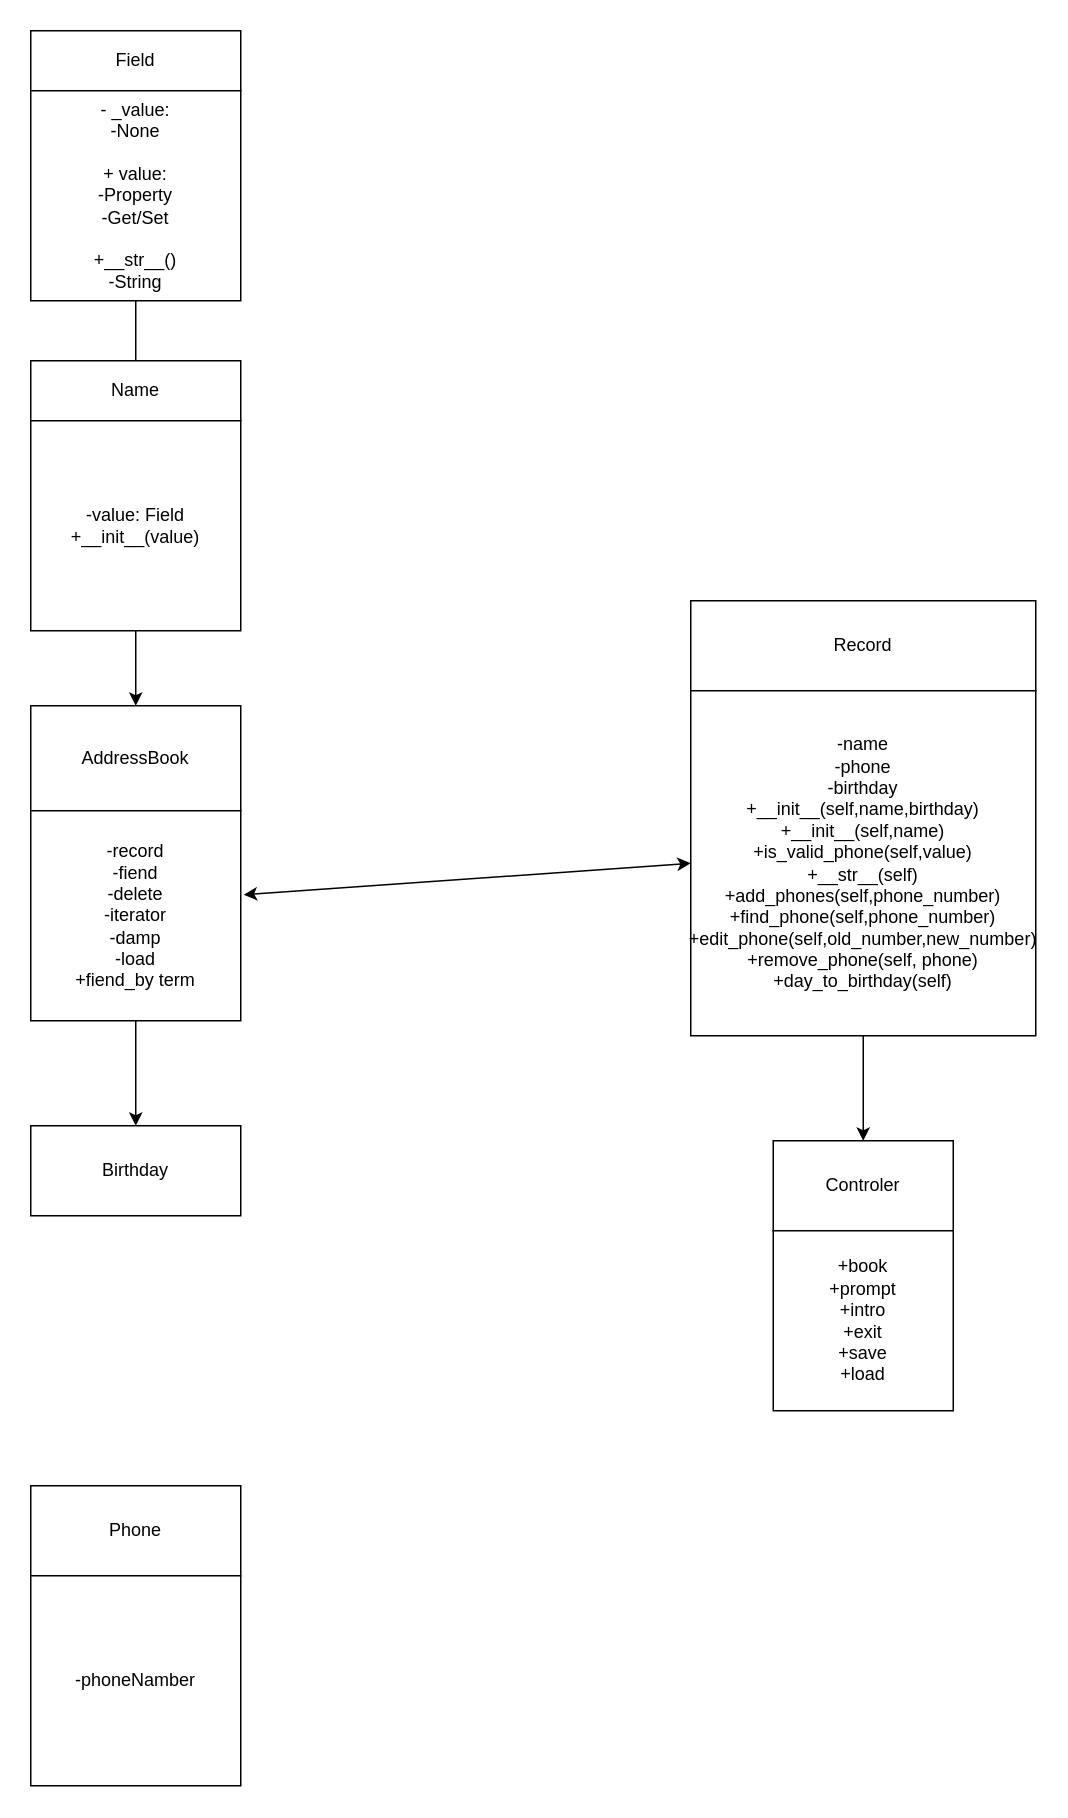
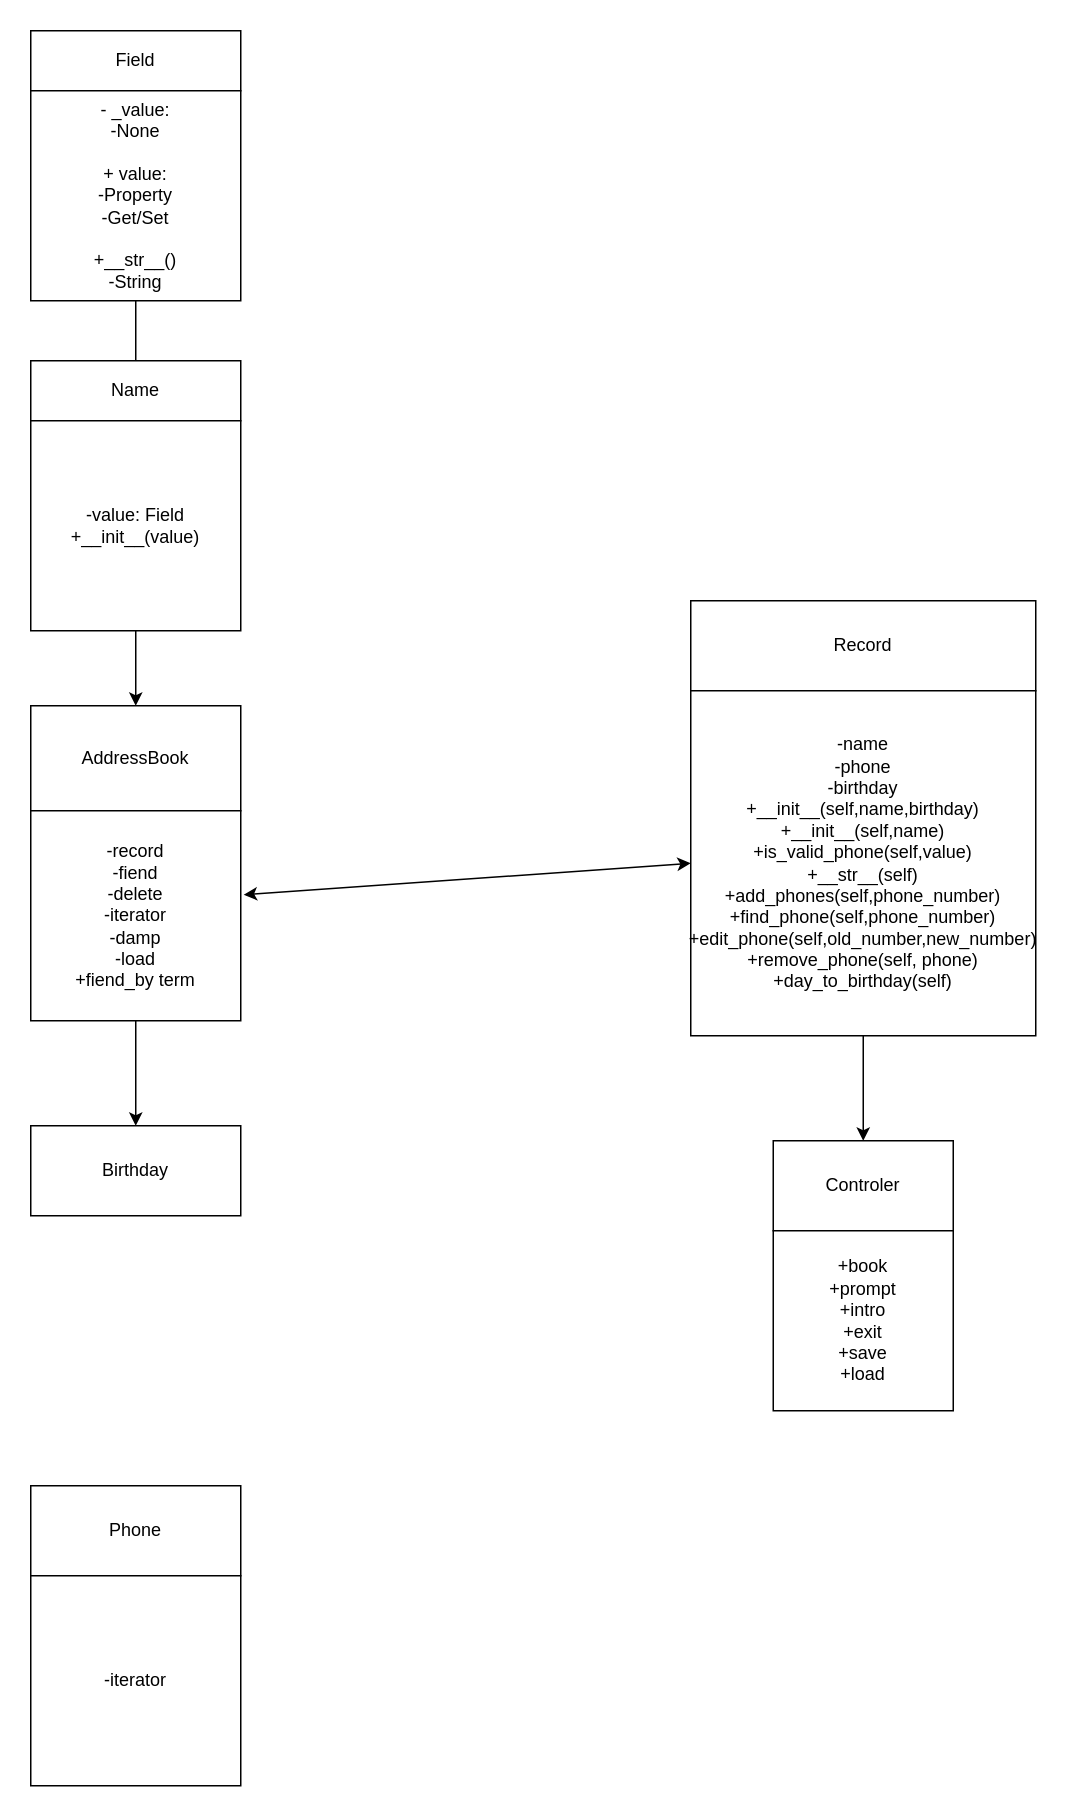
(136, 1681) -> (136, 1681)
